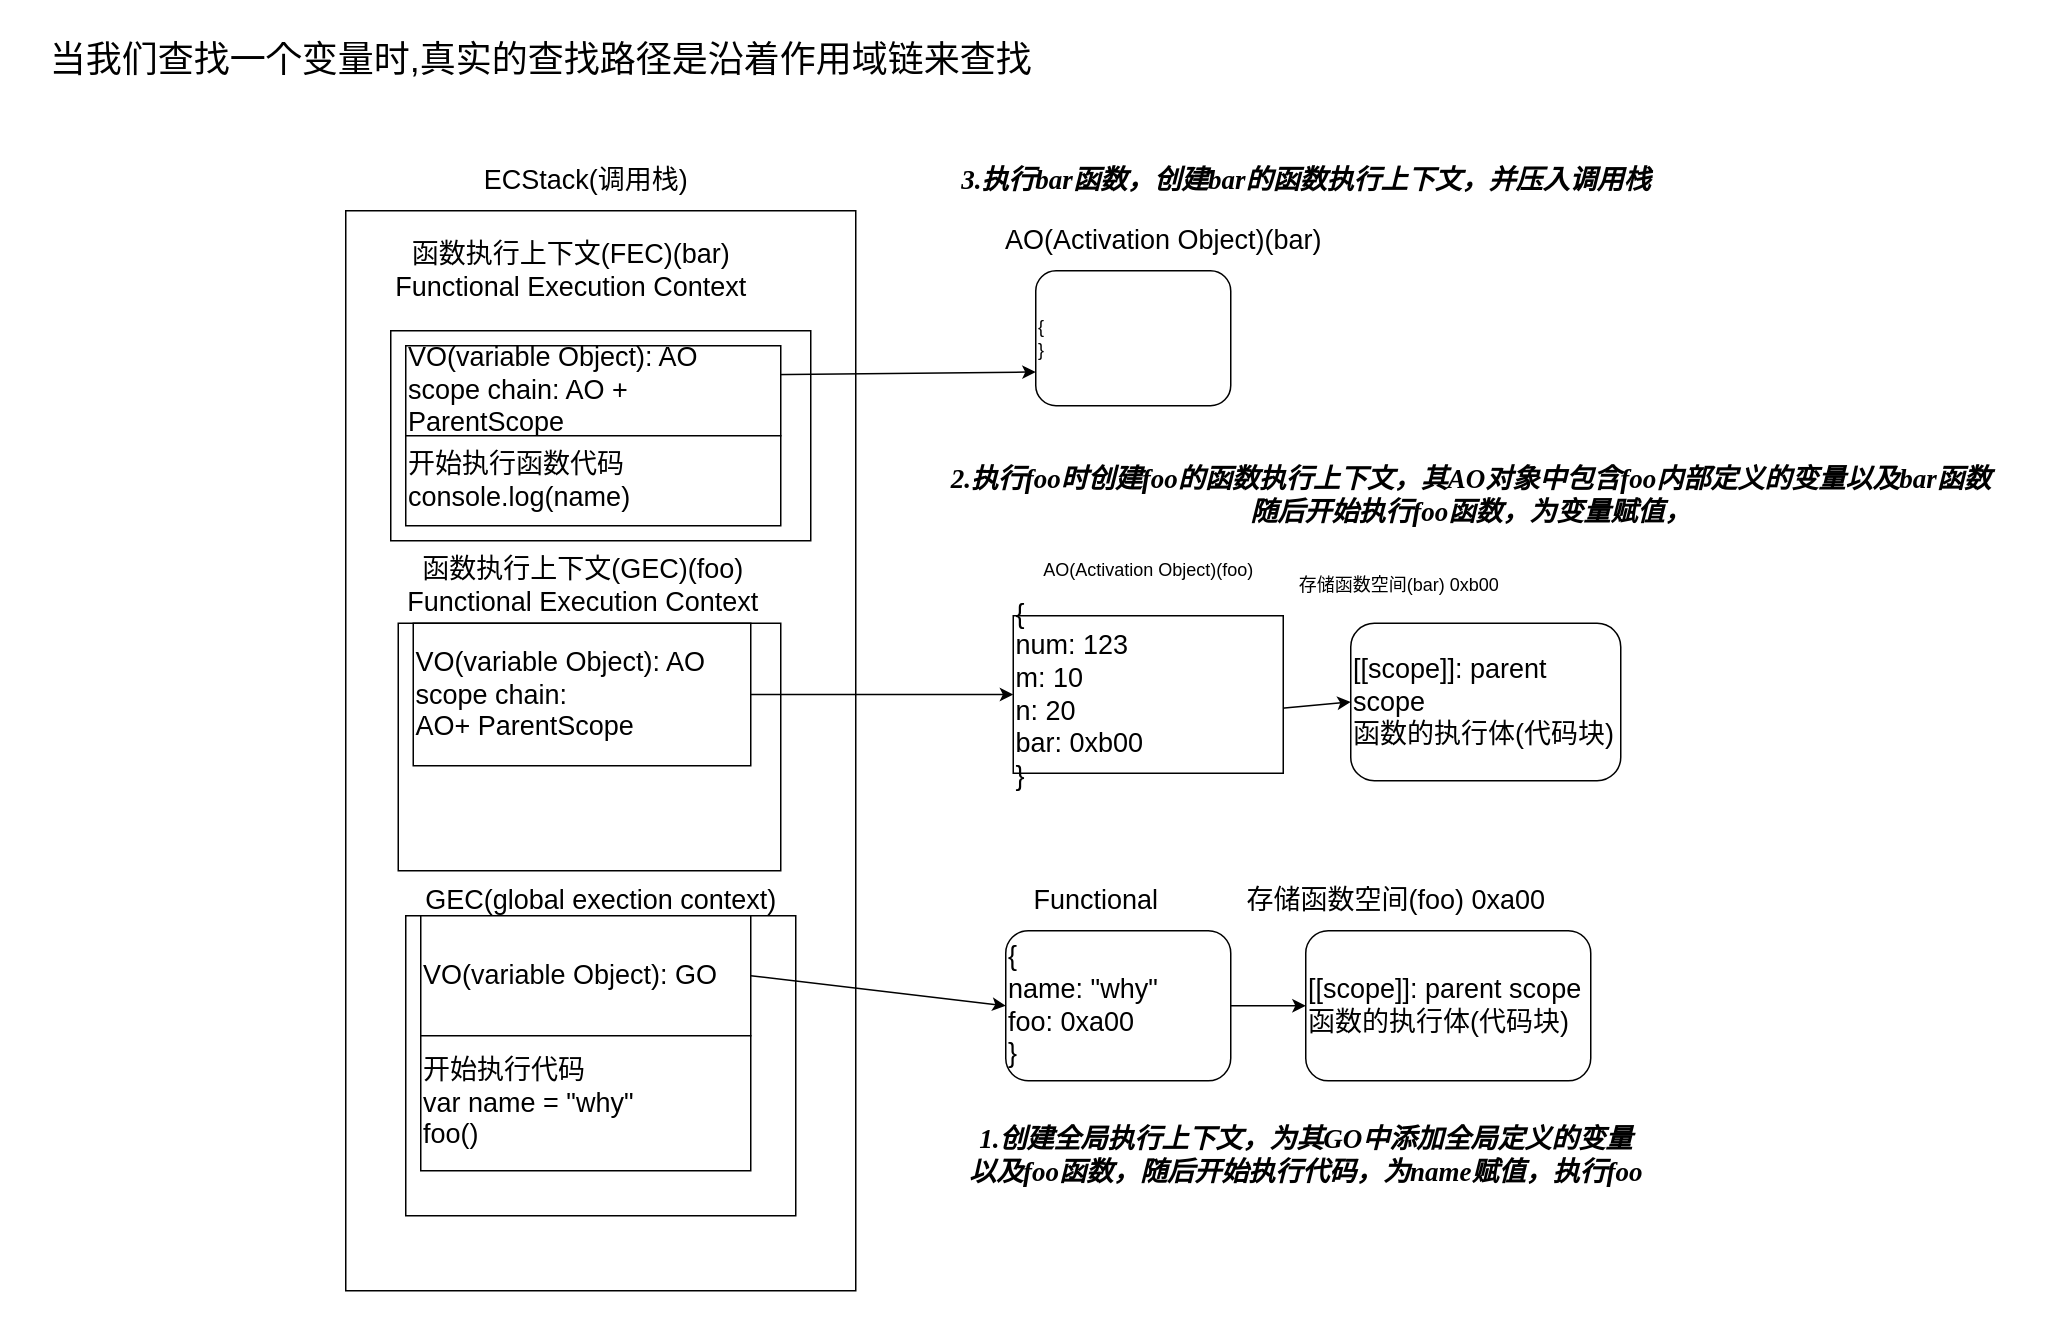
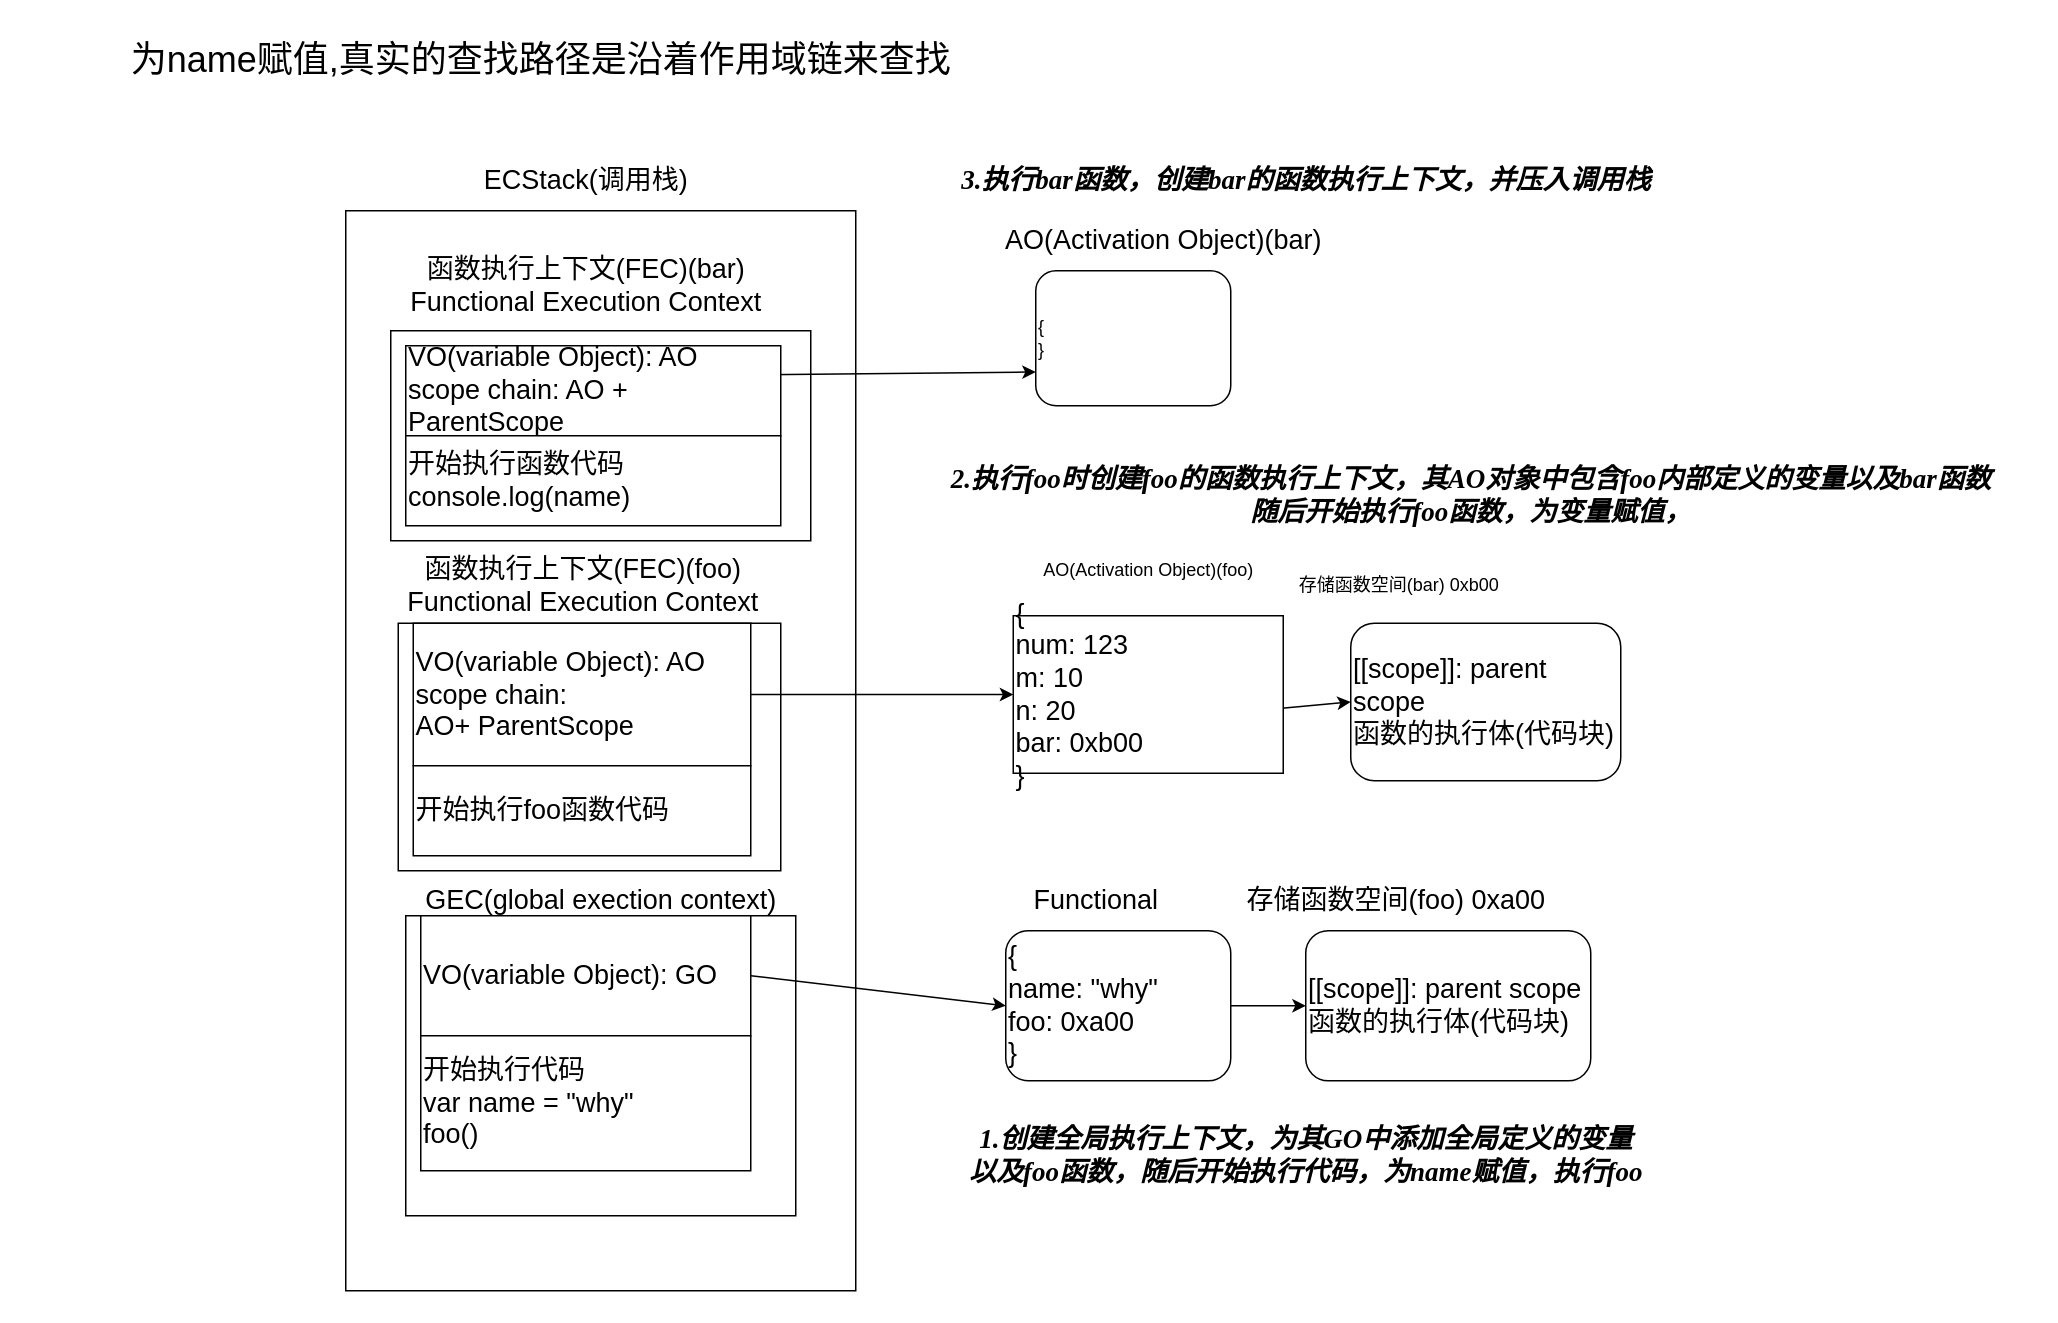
(542, 61) -> (542, 61)
(571, 271) -> (586, 286)
(584, 586) -> (584, 586)
none -> (582, 811)
